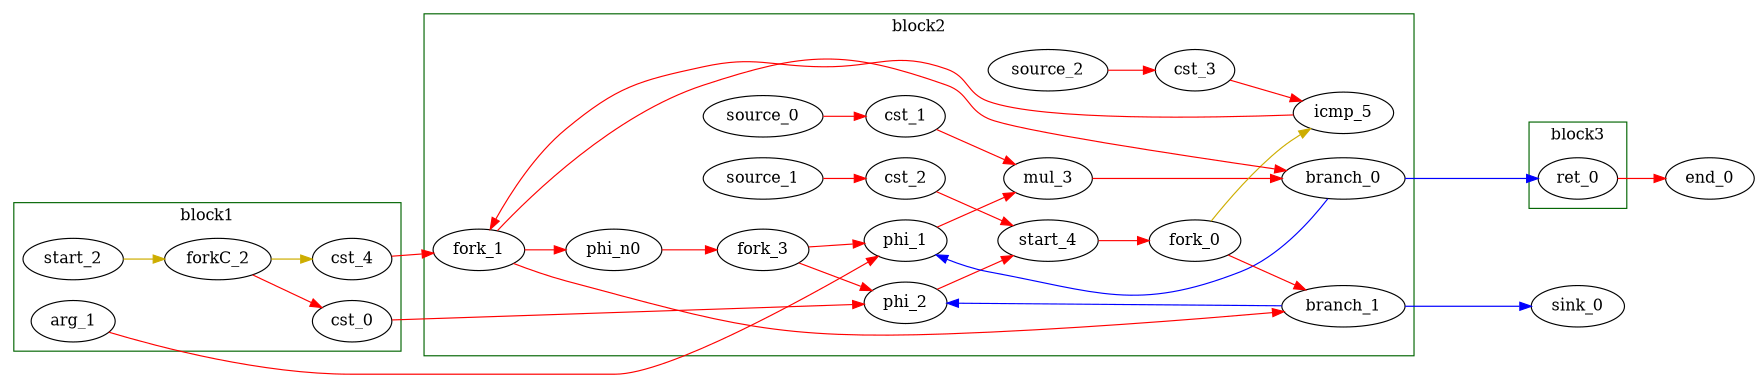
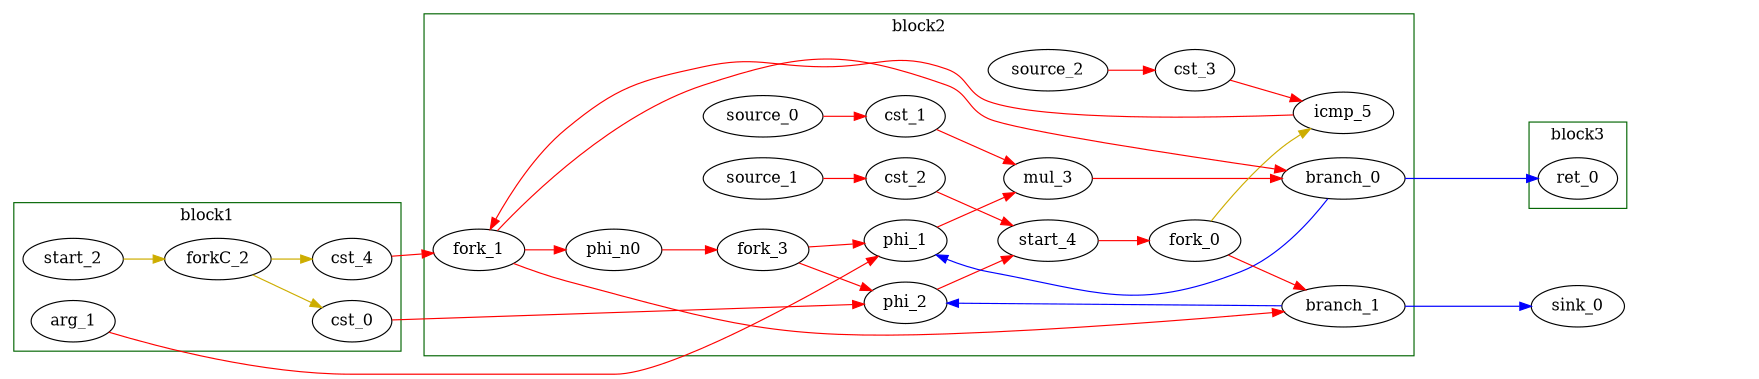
(1710, 178) -> none
(282, 289) -> (282, 289)
